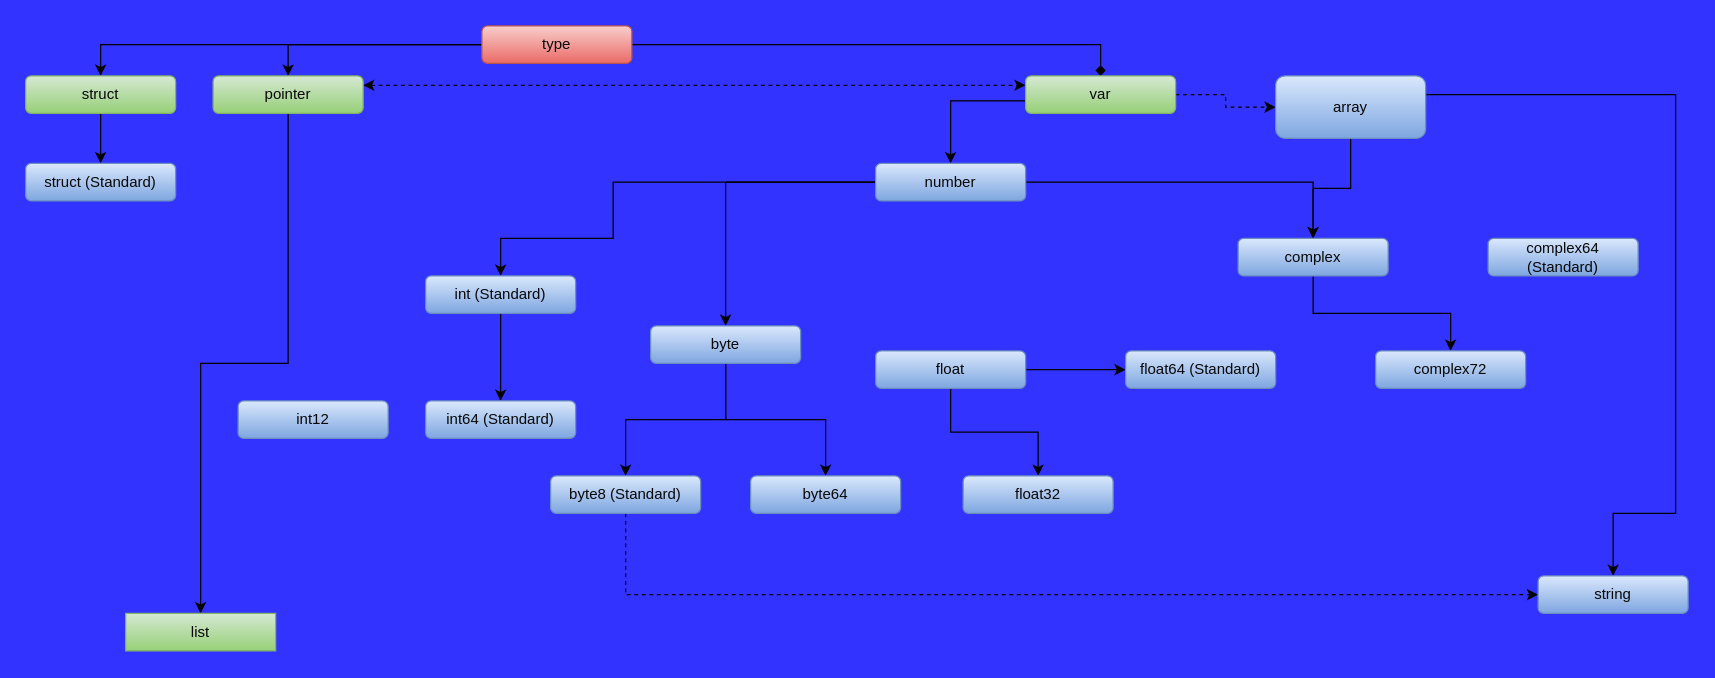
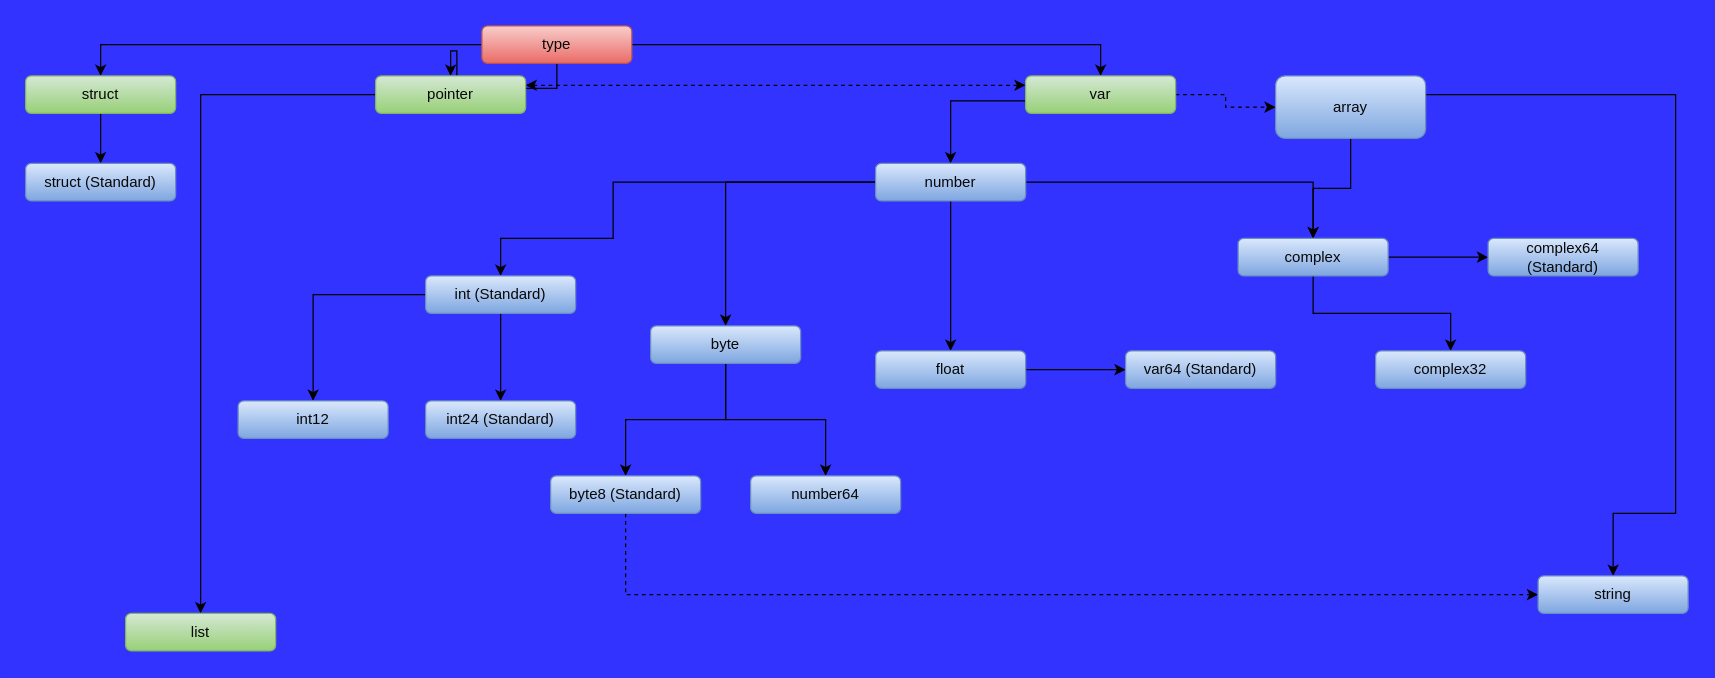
(1101, 65) -> (1101, 66)
(288, 94) -> (451, 94)
none -> (1434, 257)
none -> (951, 272)
none -> (320, 294)
(1201, 369) -> (1201, 369)
(1451, 369) -> (1451, 369)
(501, 419) -> (501, 419)
(990, 432) -> none
(826, 494) -> (826, 494)
(1038, 494) -> none
(201, 632) -> (201, 632)
